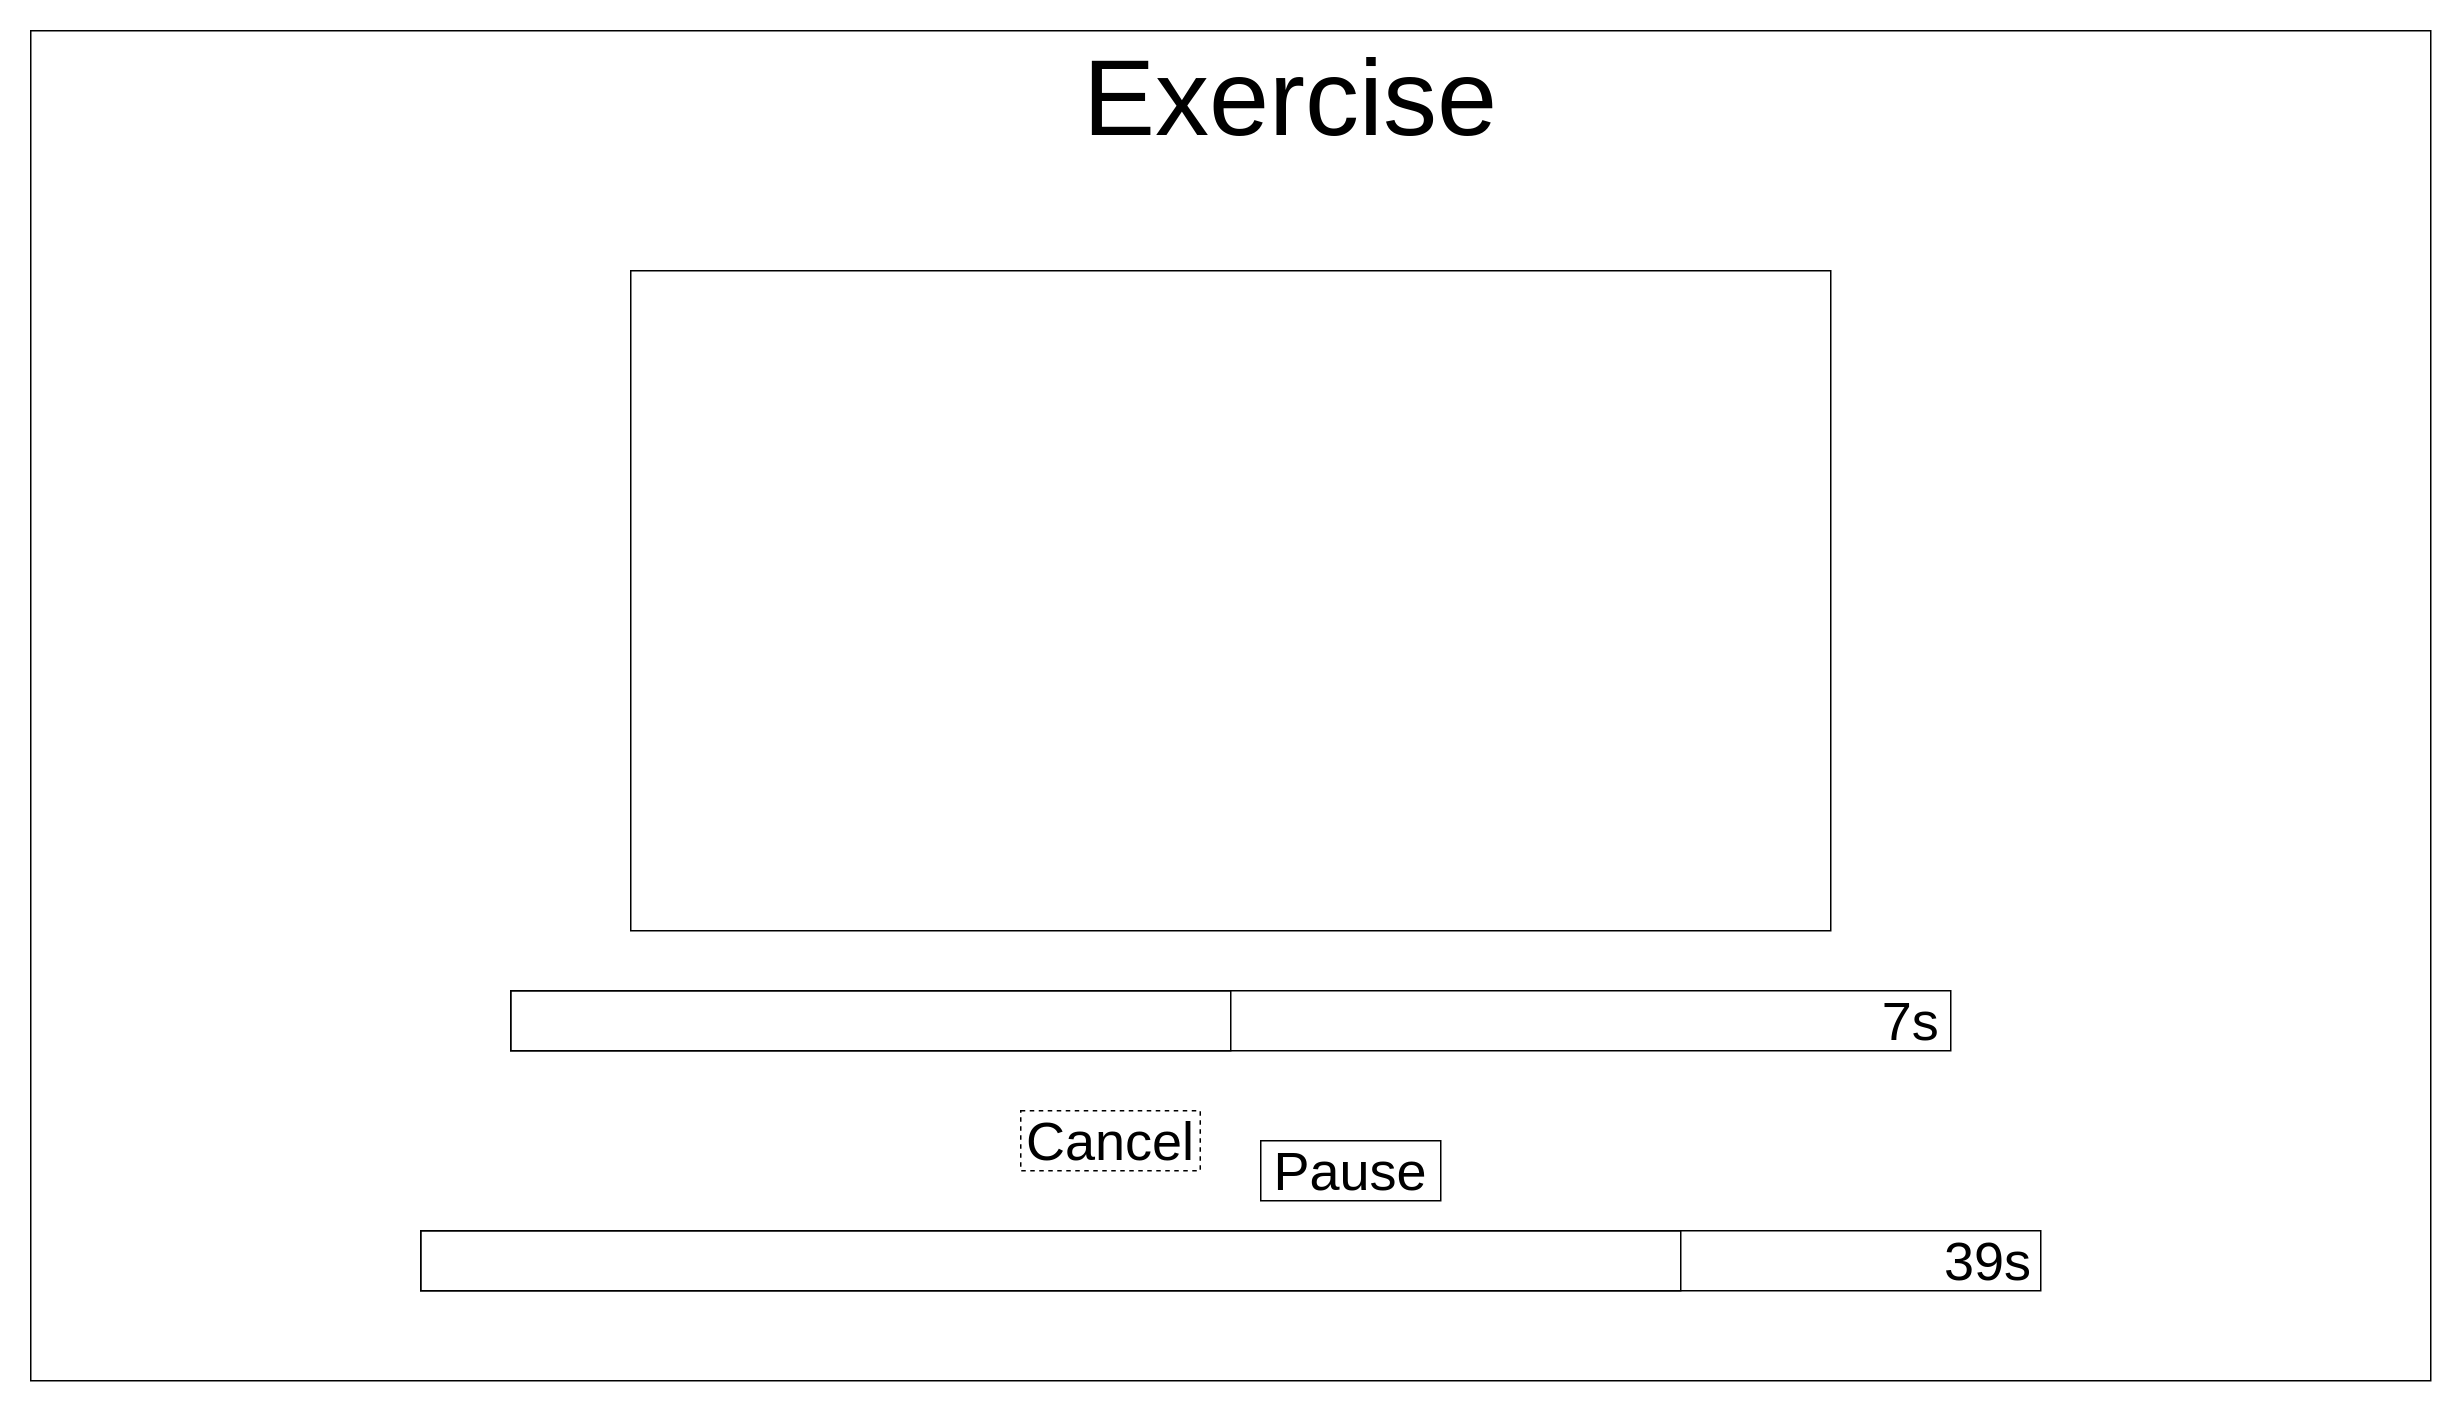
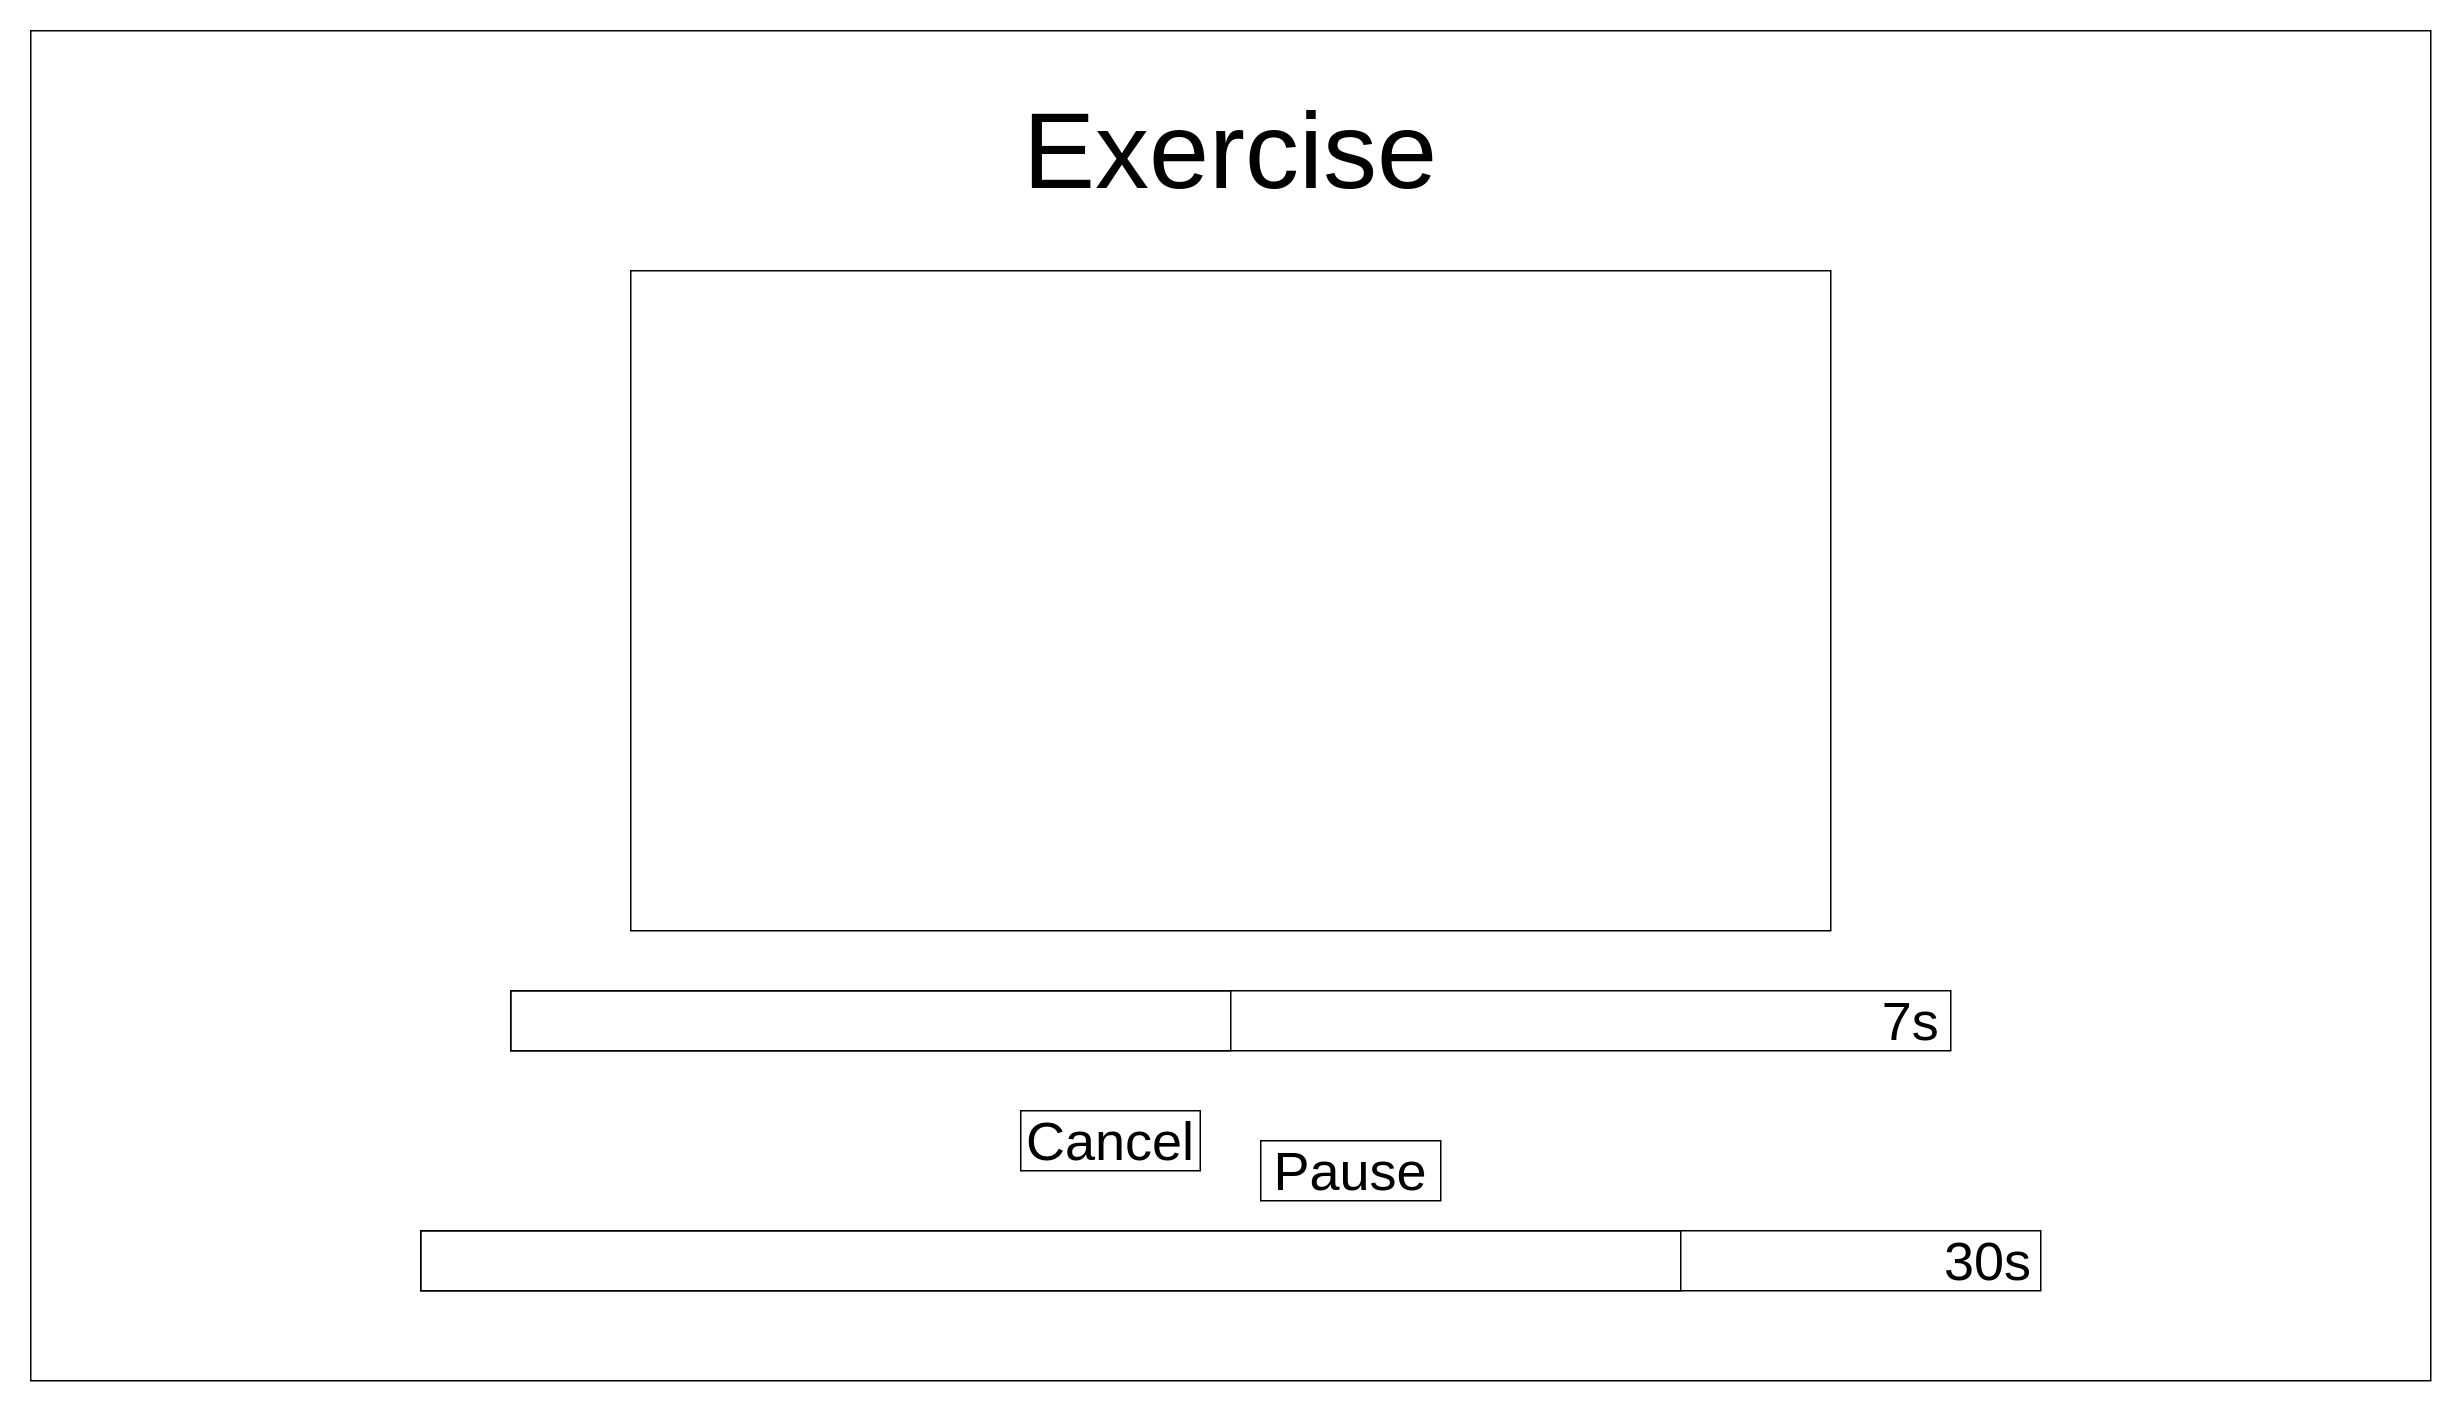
(1291, 98) -> (1231, 151)
(1111, 1141) -> (1111, 1141)
(1988, 1261) -> (1988, 1261)
